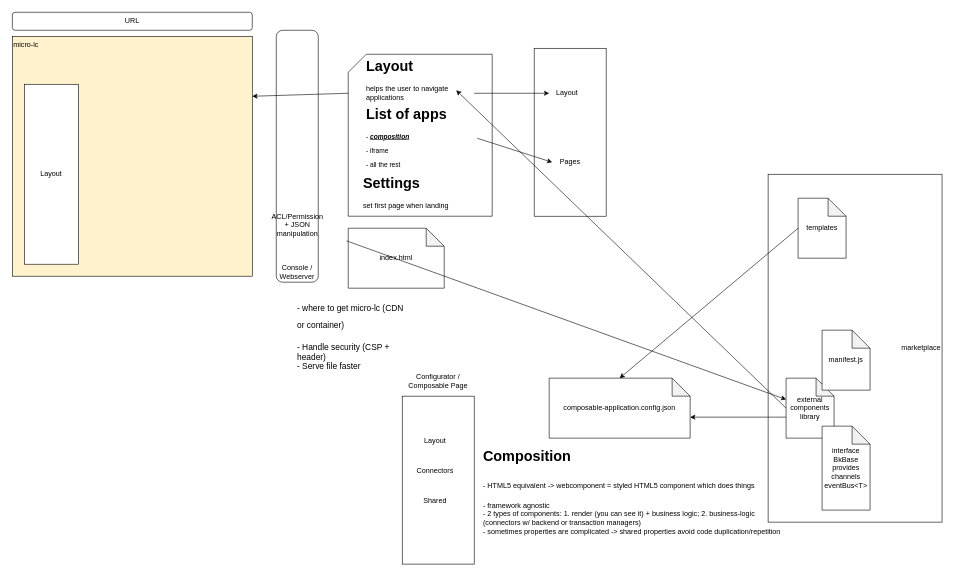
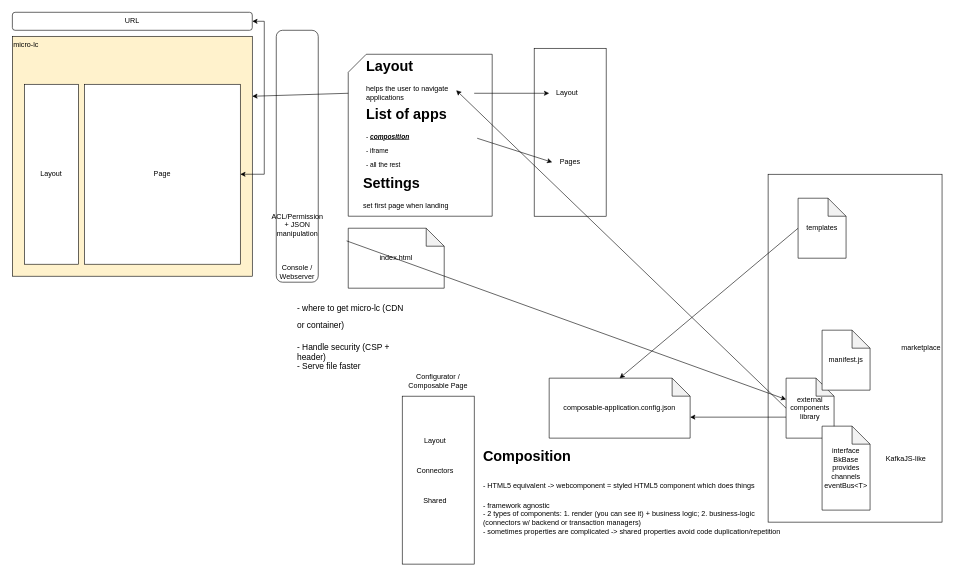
none -> (261, 21)
none -> (162, 174)
none -> (906, 459)
